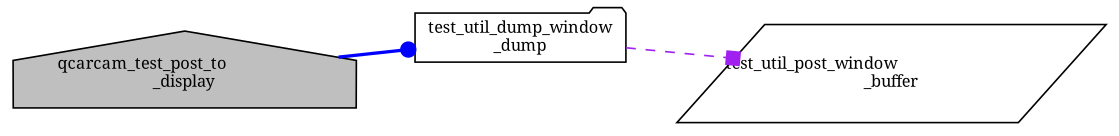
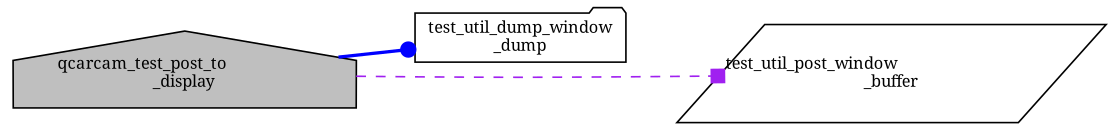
(674, 52) -> (532, 77)
